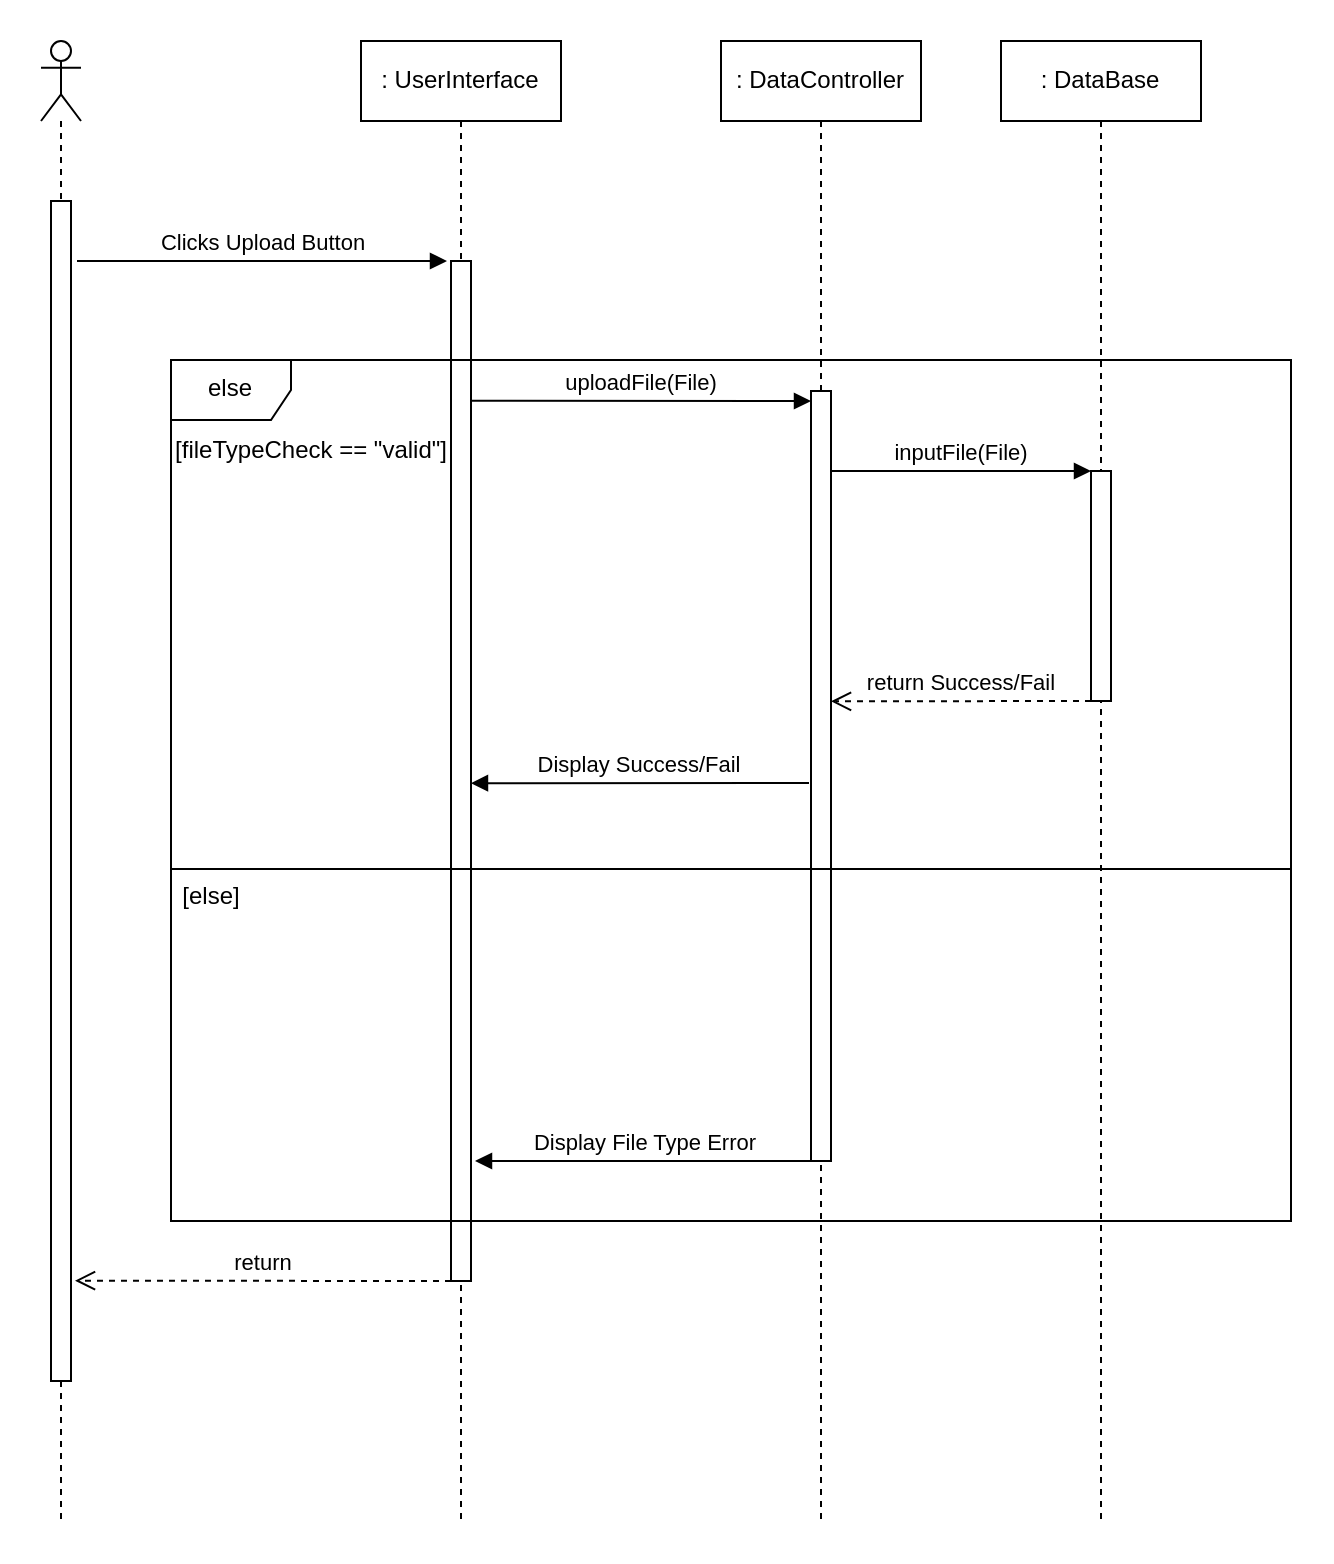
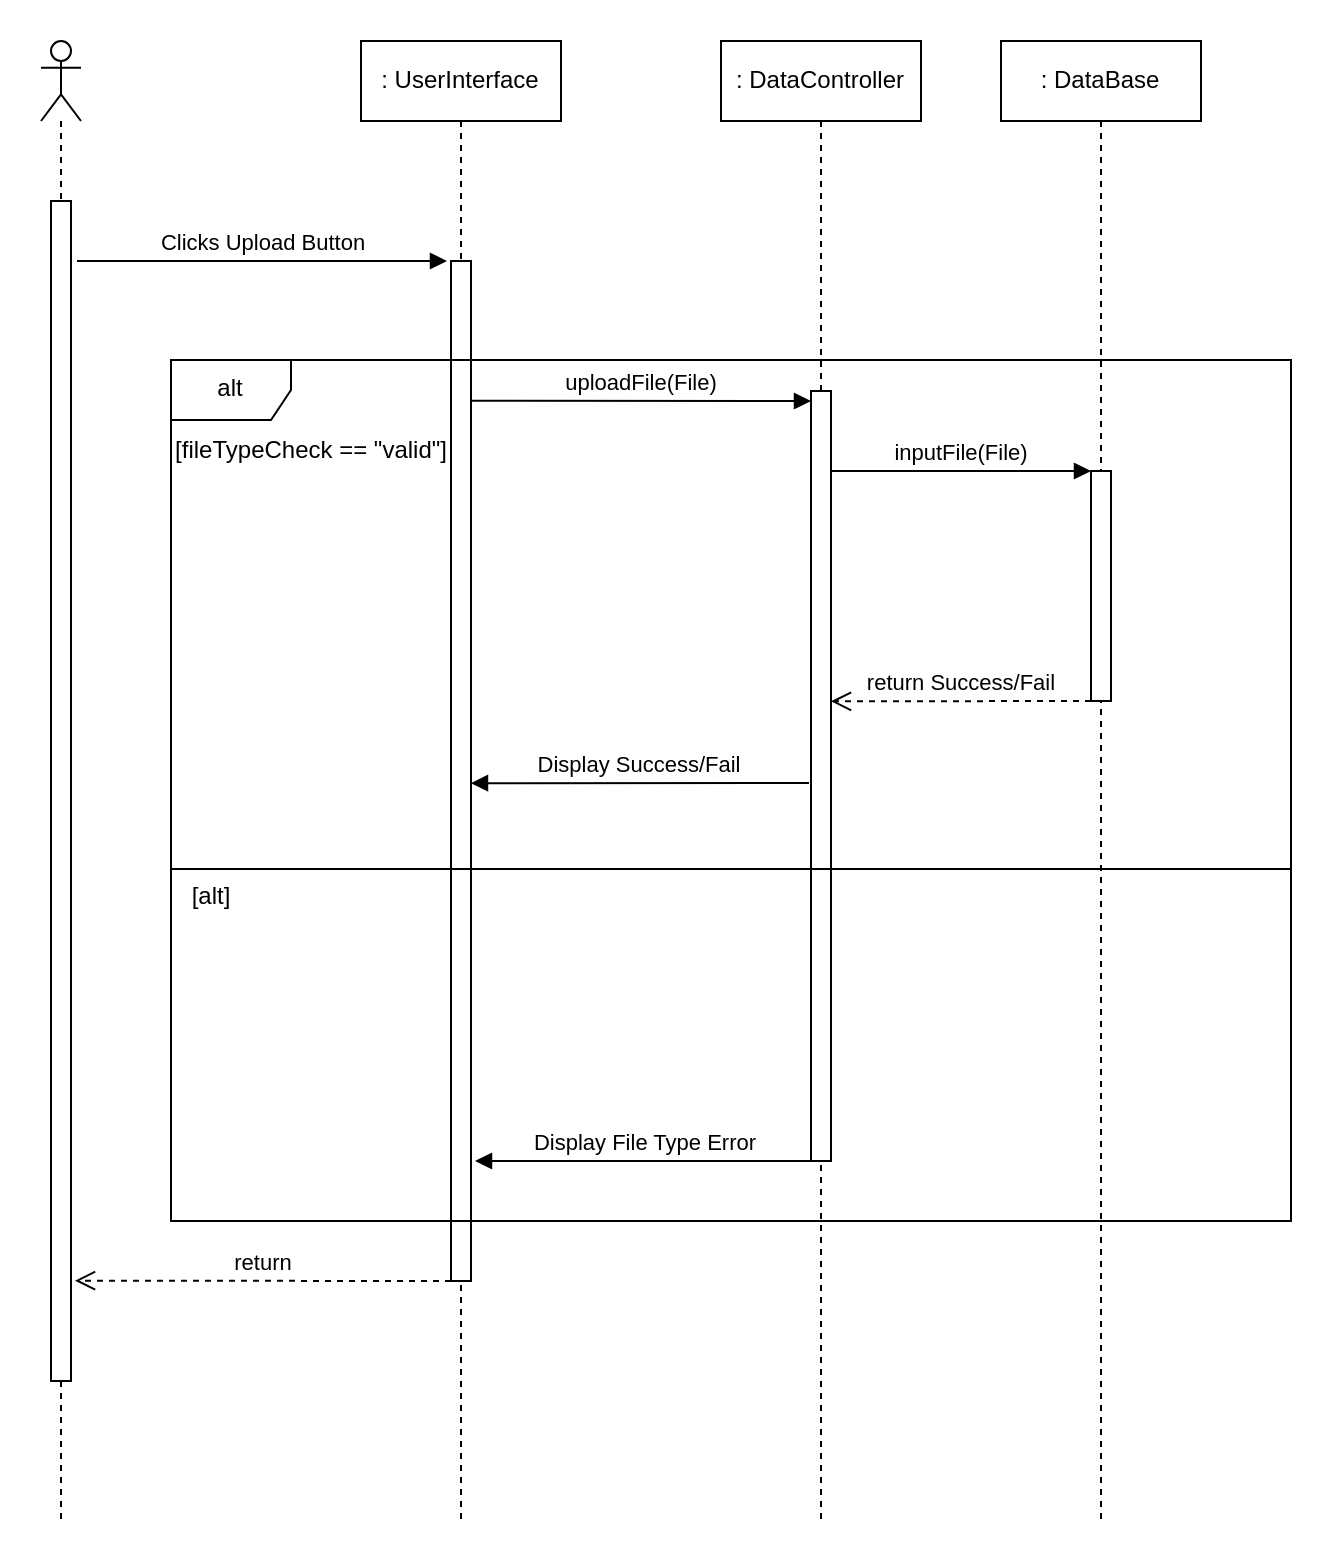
(231, 389) -> (231, 389)
(212, 897) -> (212, 897)
